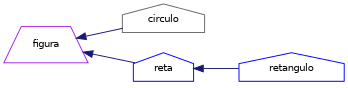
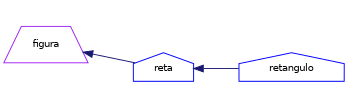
(163, 20) -> none
